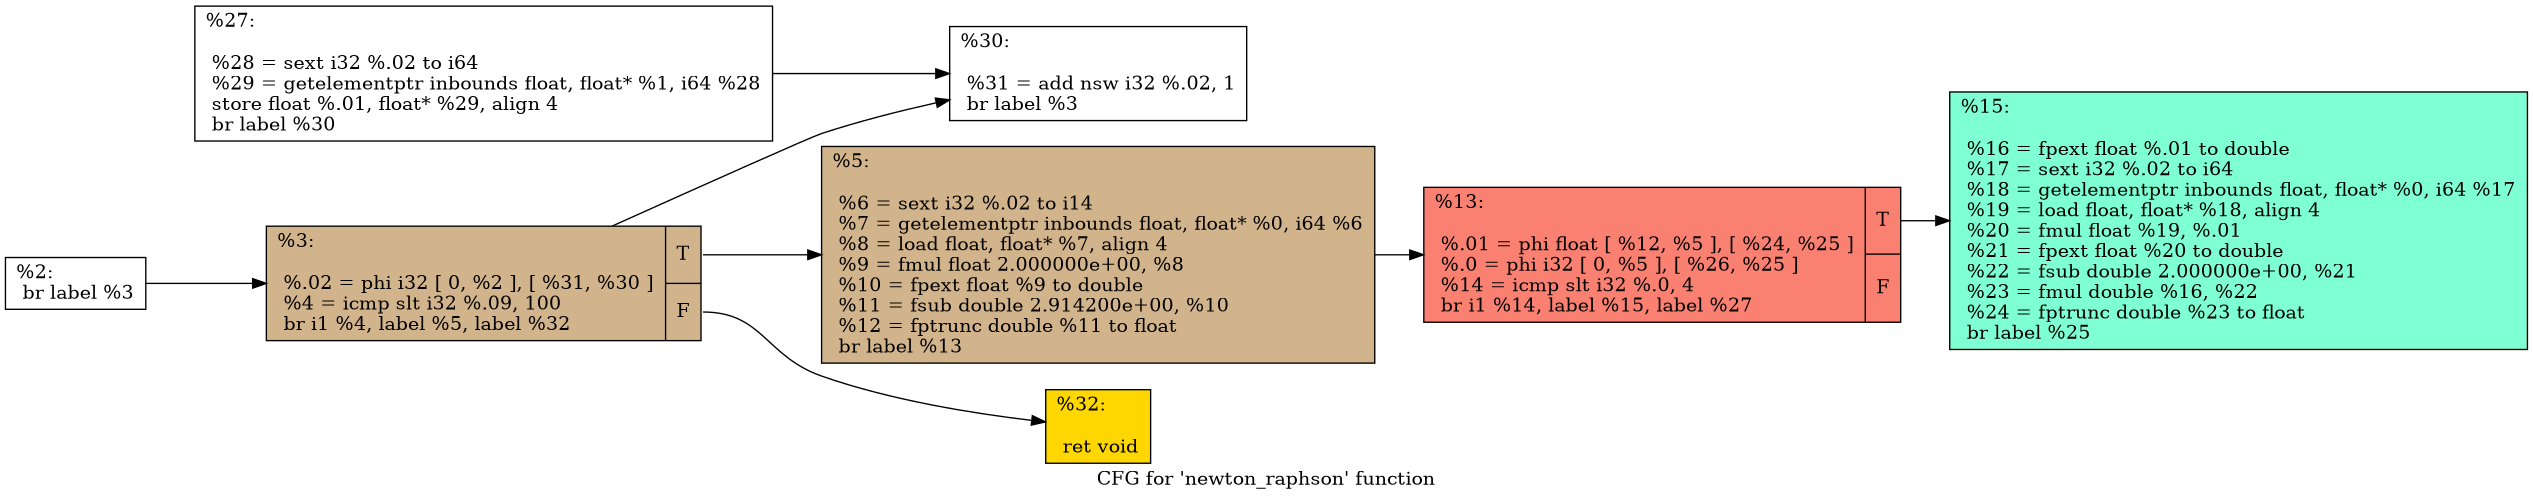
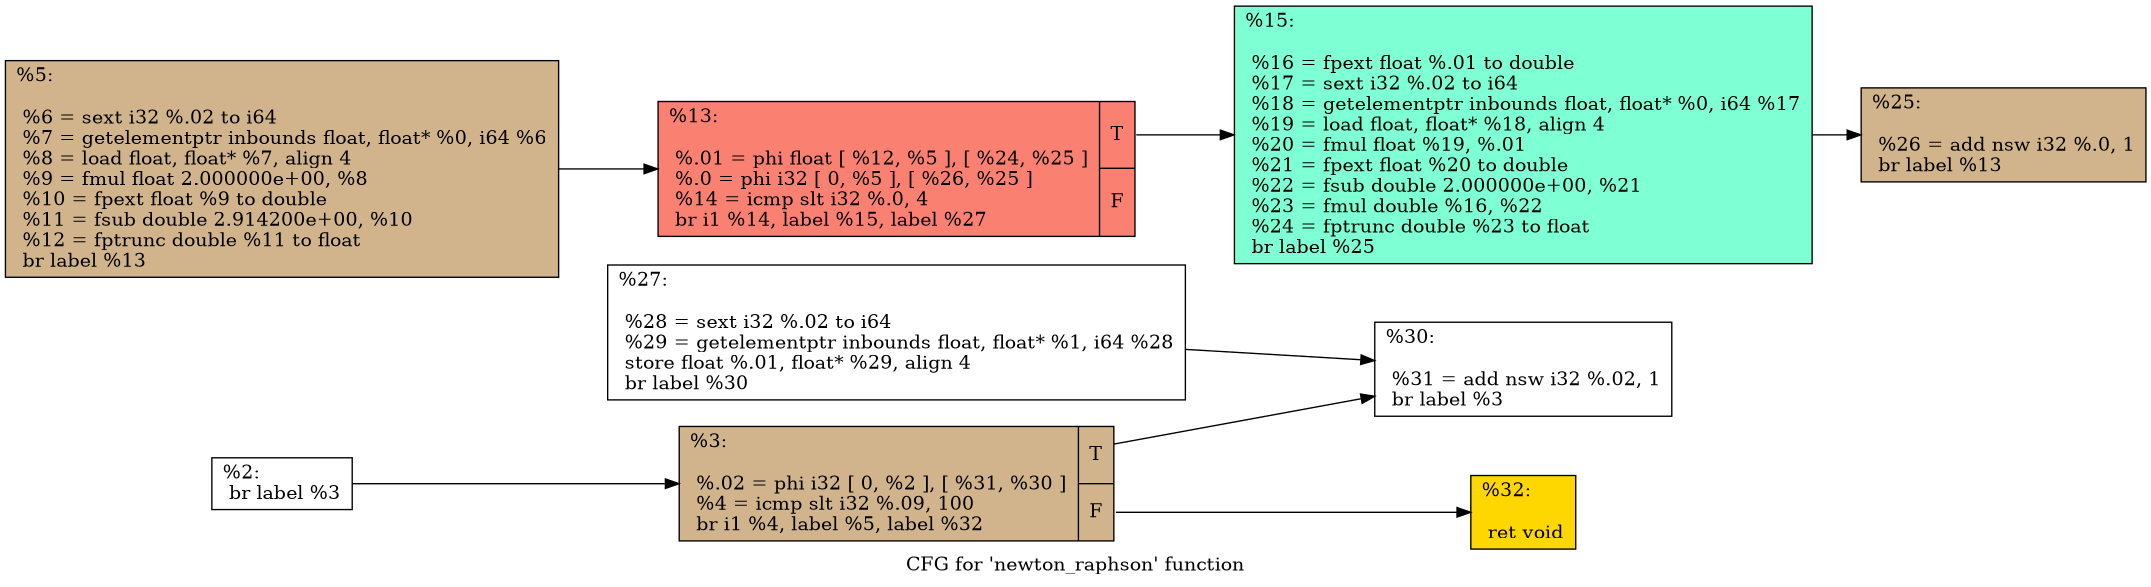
none -> (2004, 135)
(963, 204) -> (147, 118)
(755, 255) -> none
